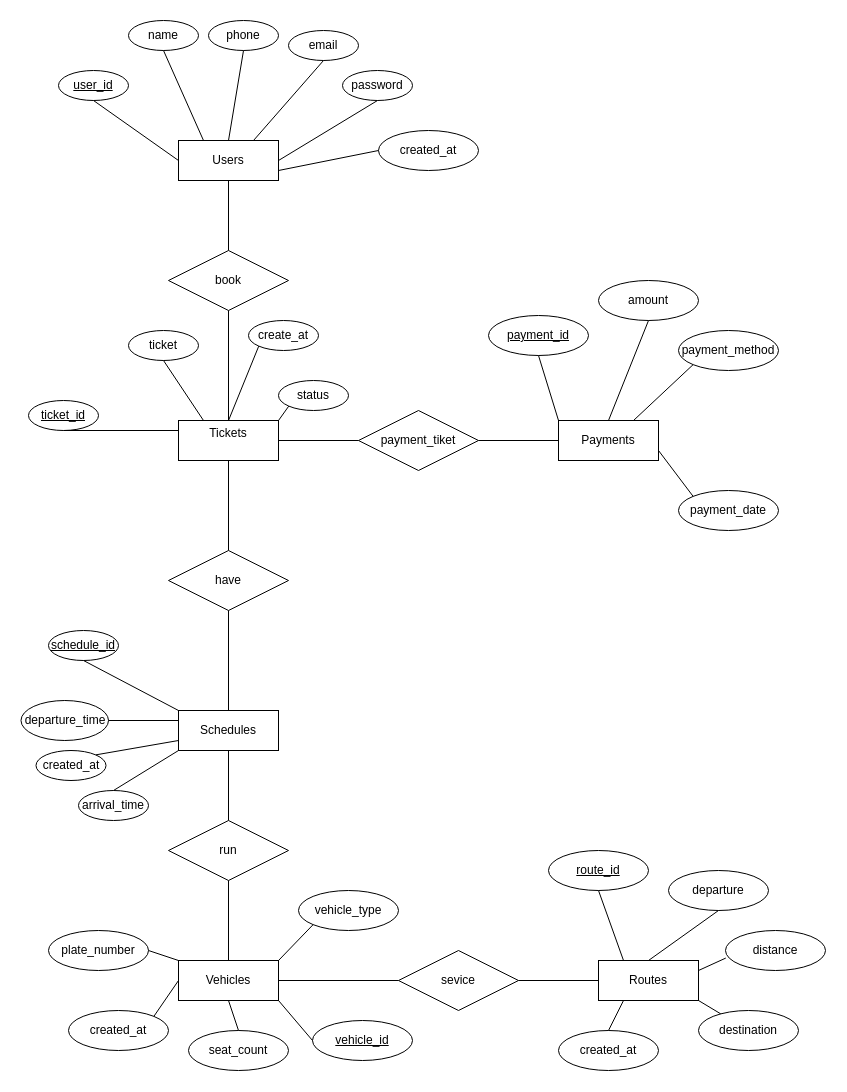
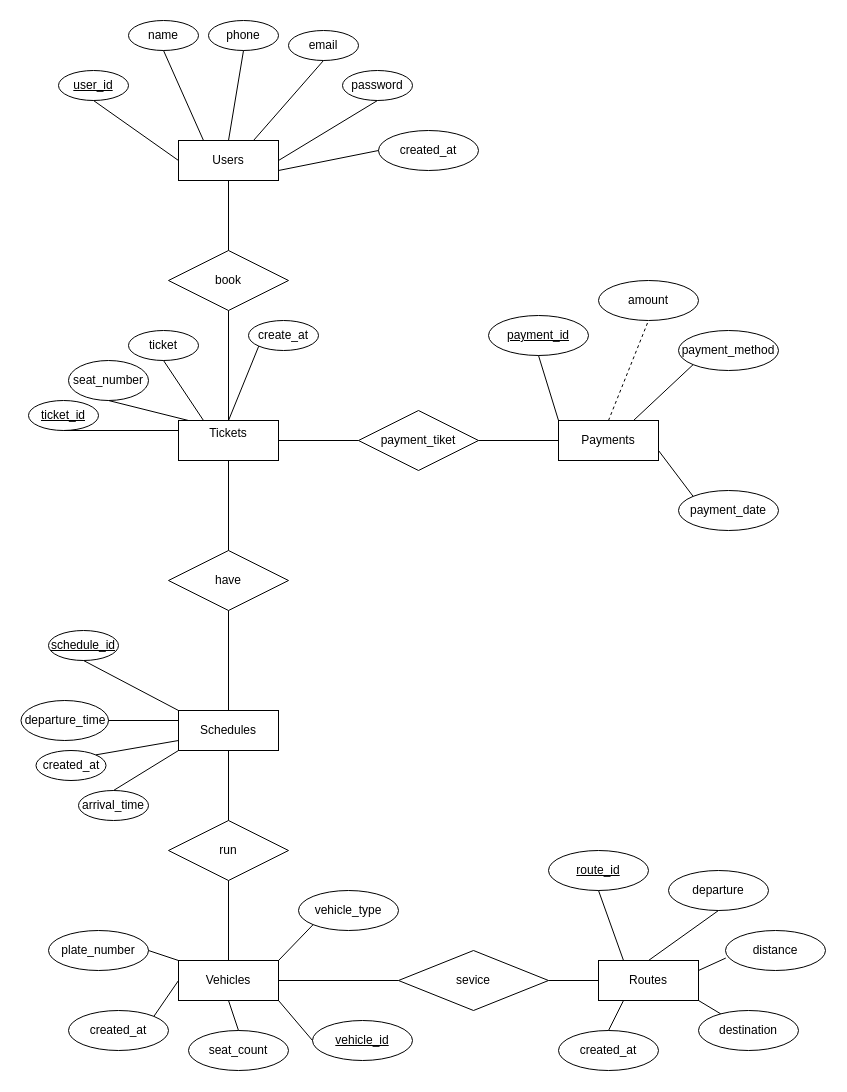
(629, 370) -> (629, 370)
none -> (109, 381)
(314, 396) -> none
none -> (148, 410)
(283, 414) -> none
(459, 981) -> (474, 981)
